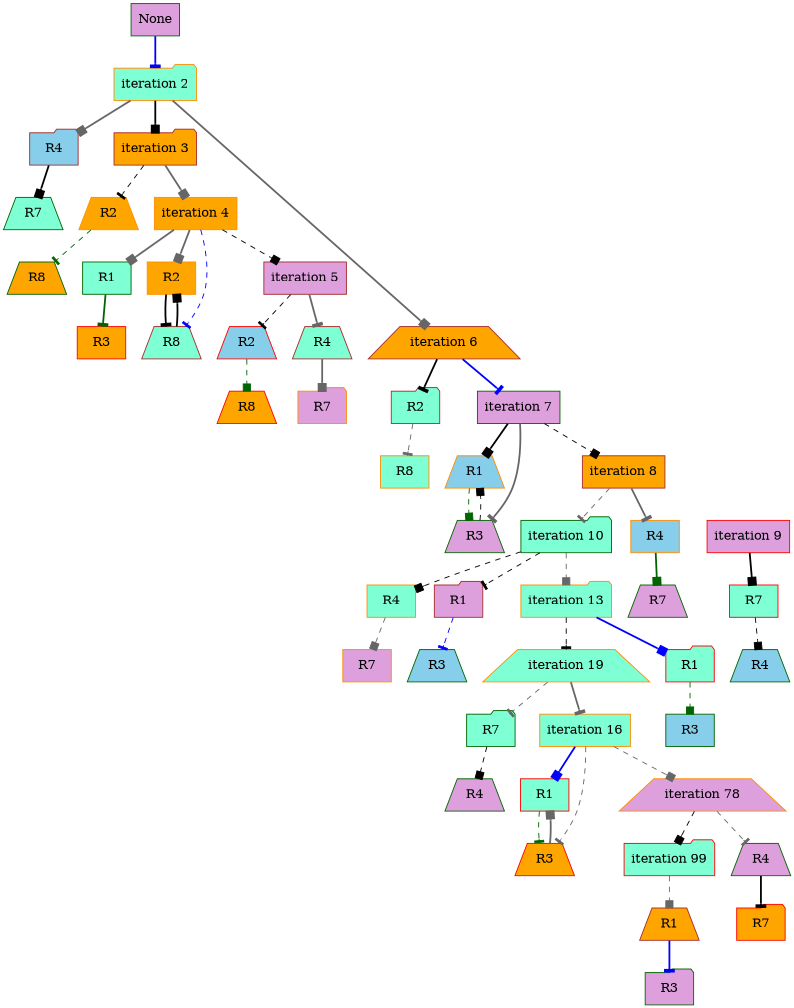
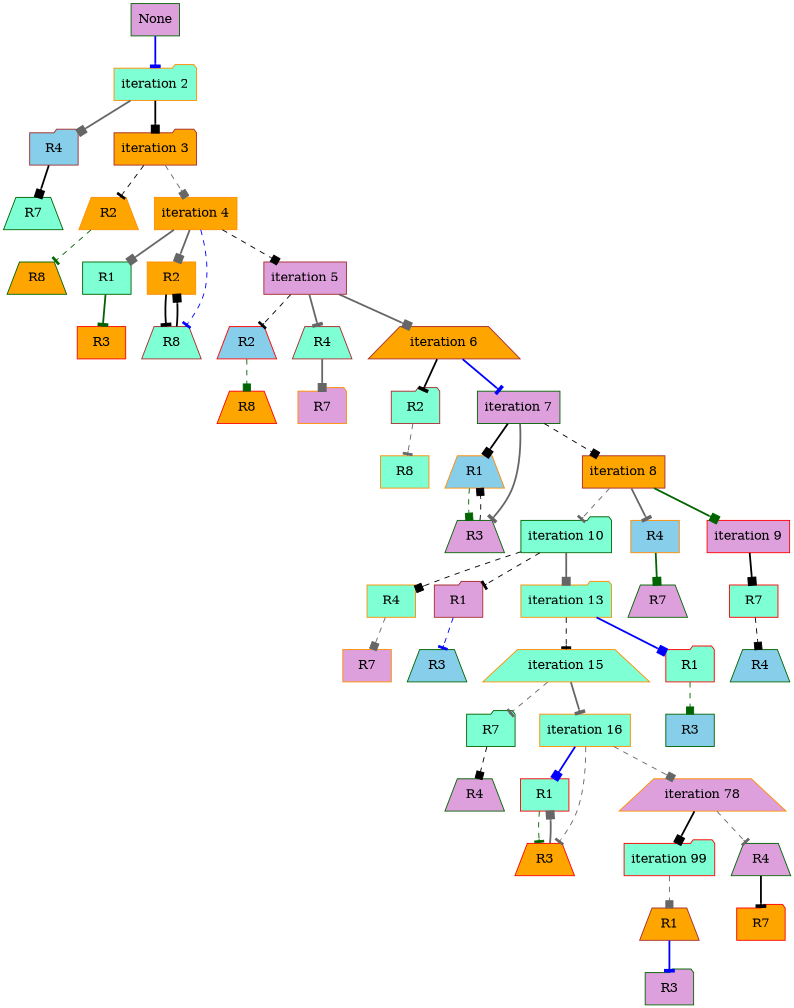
(173, 177) -> (173, 177)
(296, 210) -> (371, 309)
none -> (682, 502)
(566, 564) -> (566, 564)
(566, 666) -> (566, 666)
(688, 823) -> (688, 823)
